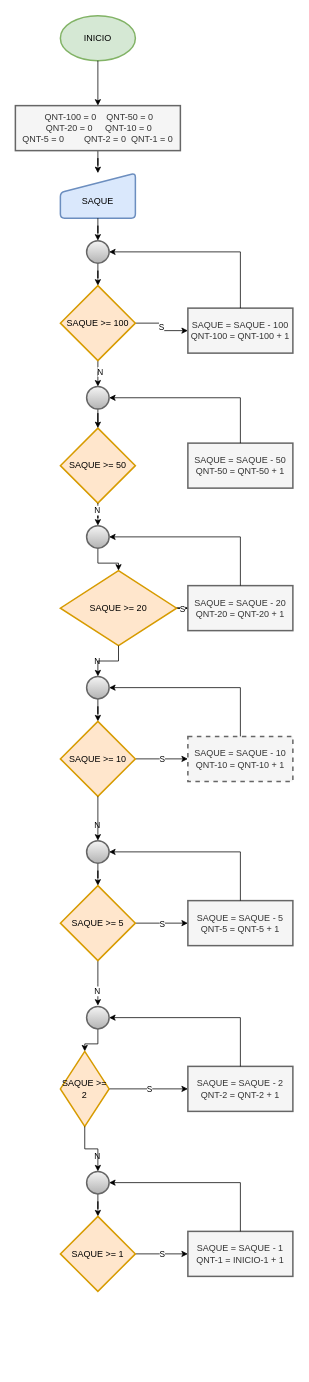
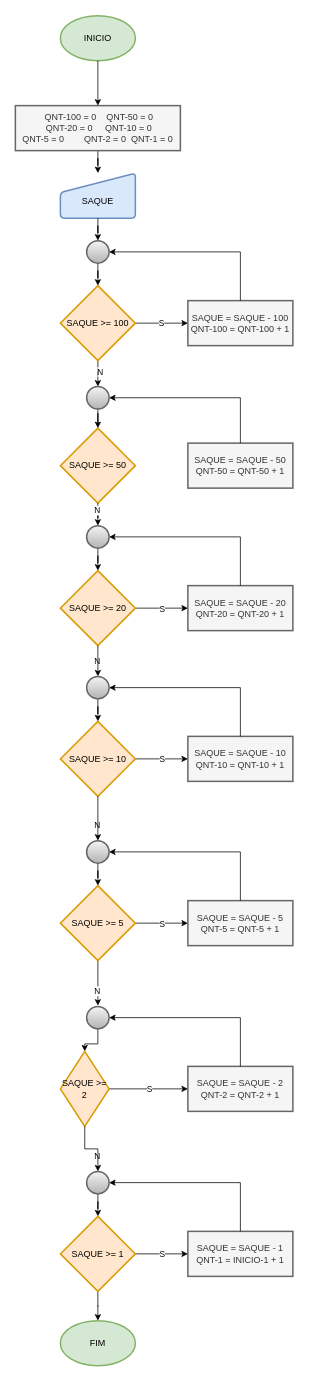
(240, 330) -> (240, 323)
(119, 608) -> (98, 608)
(240, 759) -> (240, 759)
none -> (98, 1308)
none -> (98, 1343)
